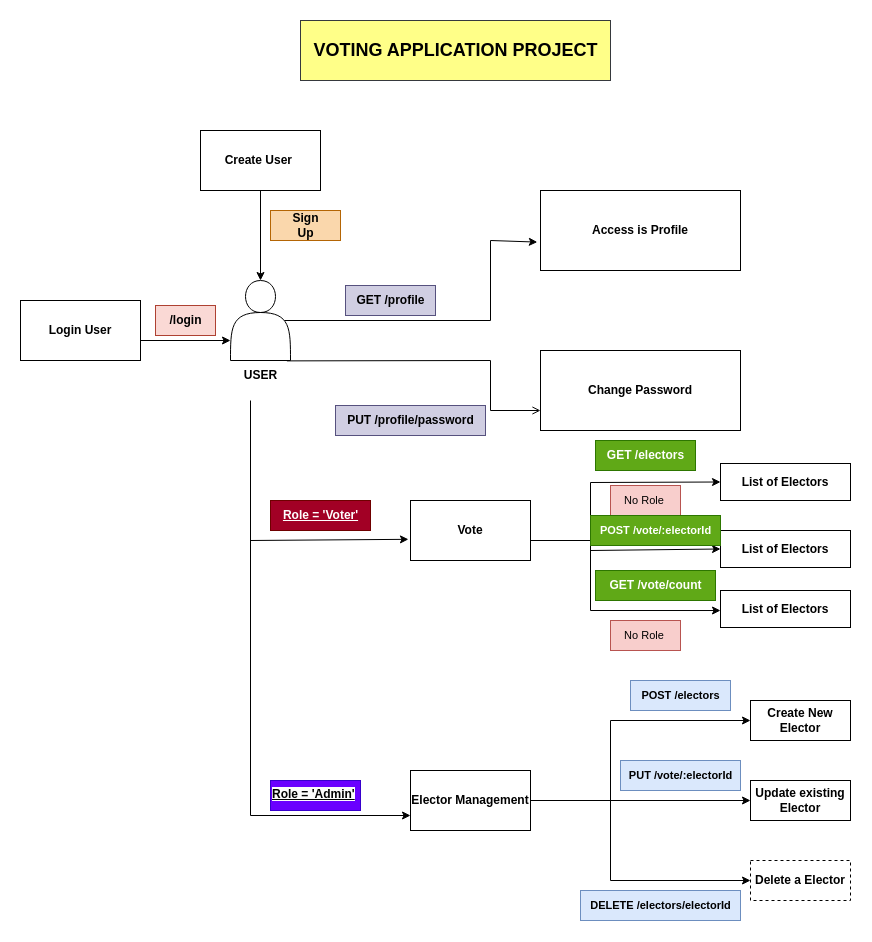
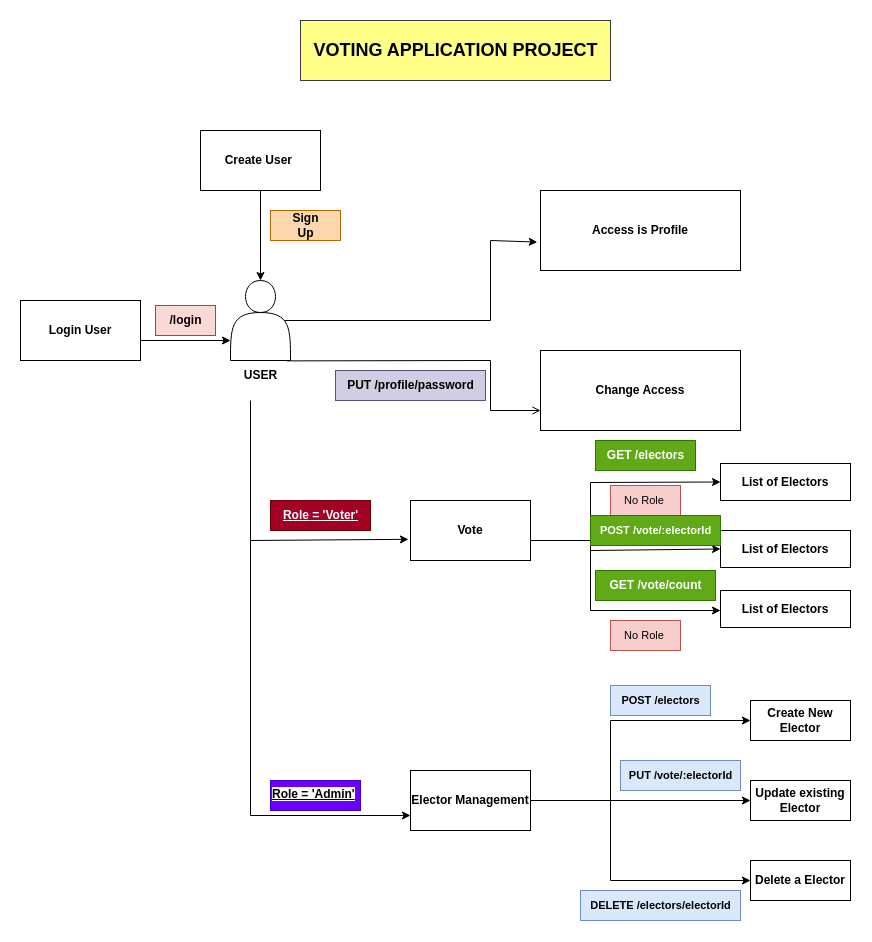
(391, 301) -> none
(641, 391) -> (641, 391)
(411, 421) -> (411, 386)
(681, 696) -> (661, 701)
(801, 881) -> (801, 881)
